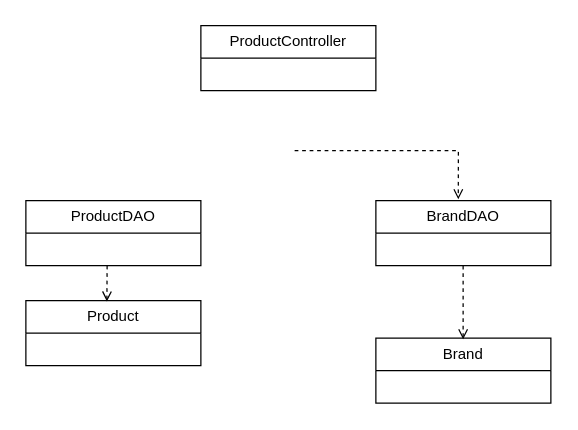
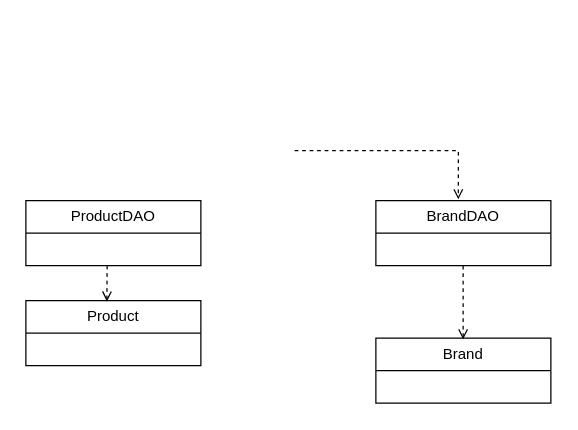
(288, 58) -> none
